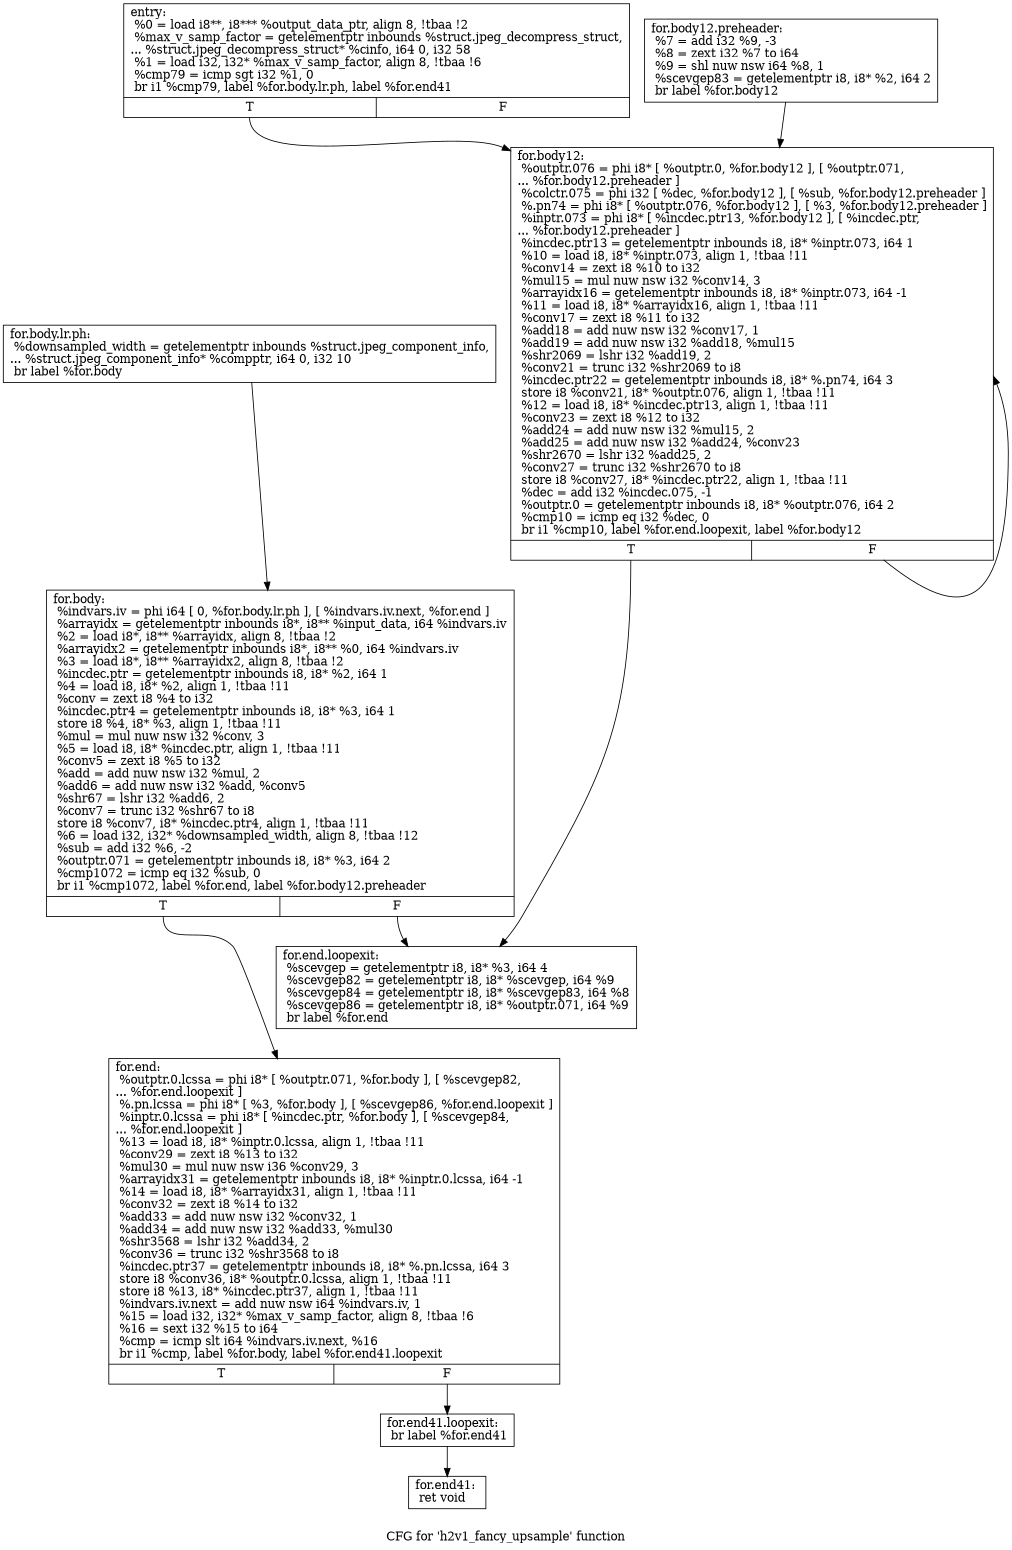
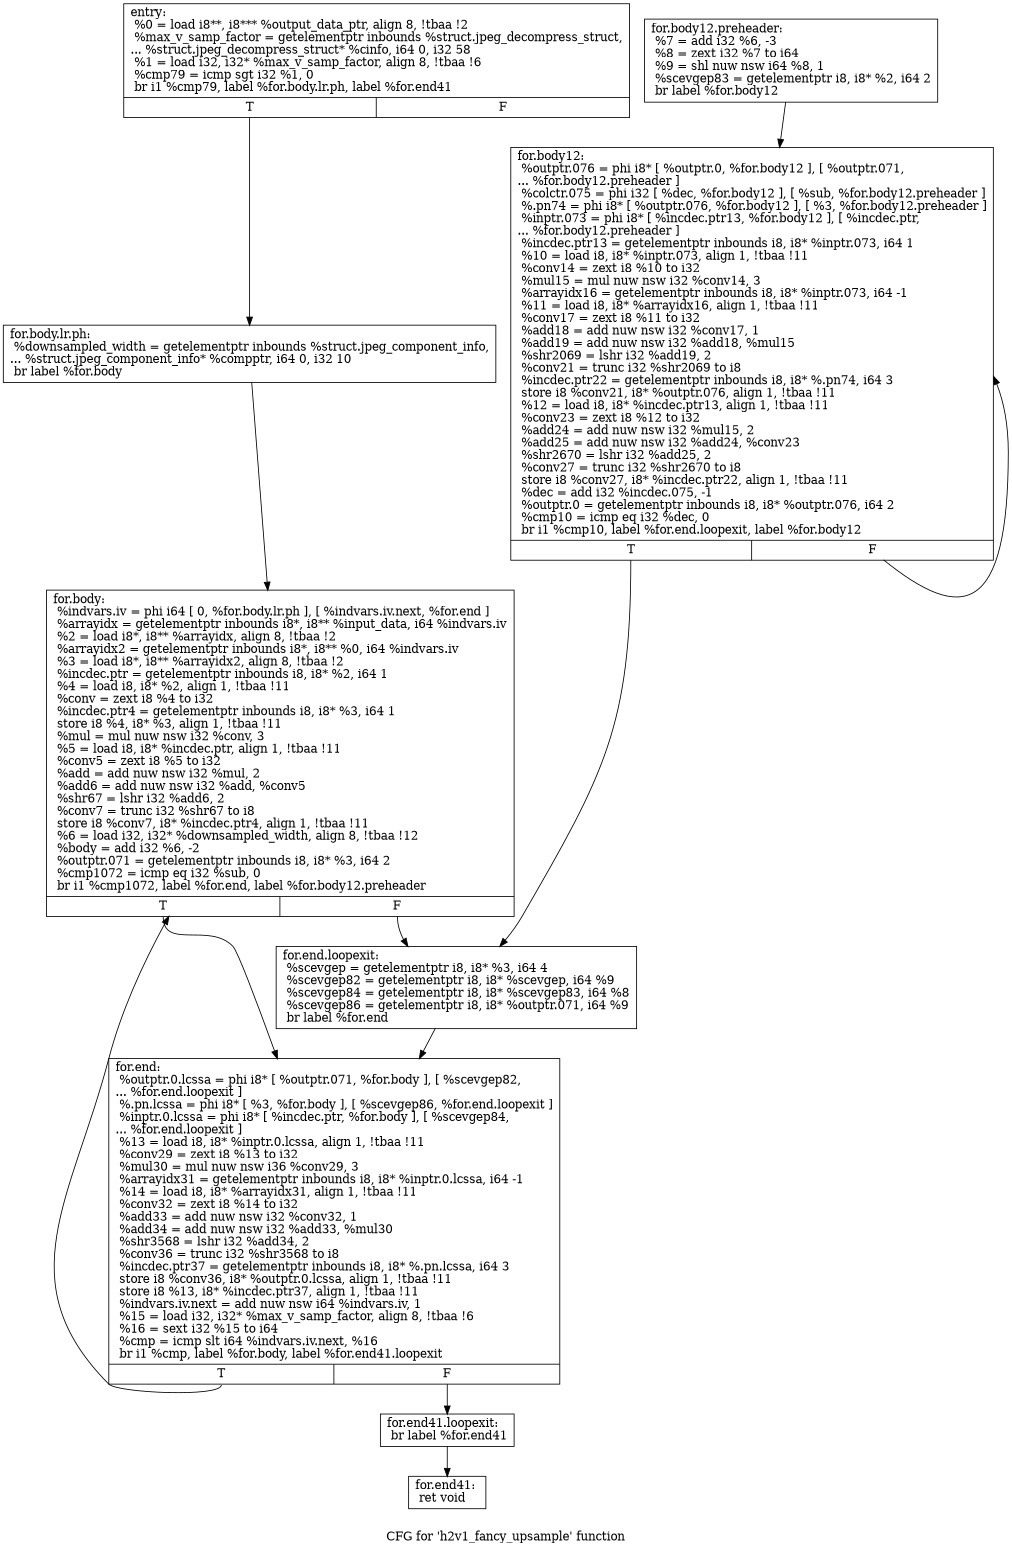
(714, 42) -> (714, 42)
(371, 145) -> (250, 217)
(123, 849) -> (127, 849)
none -> (429, 1040)
none -> (63, 1210)
